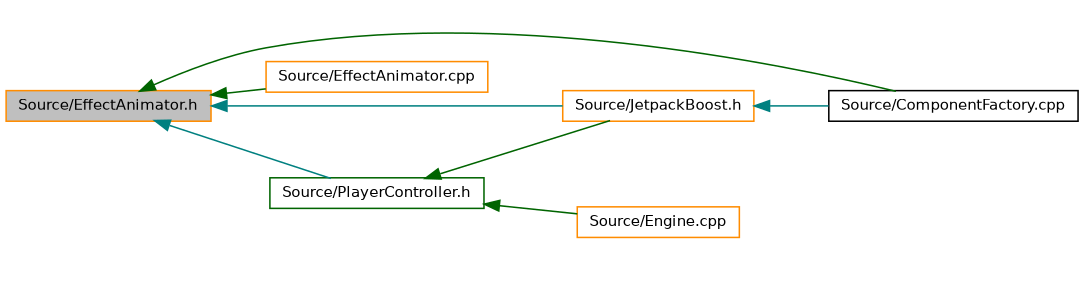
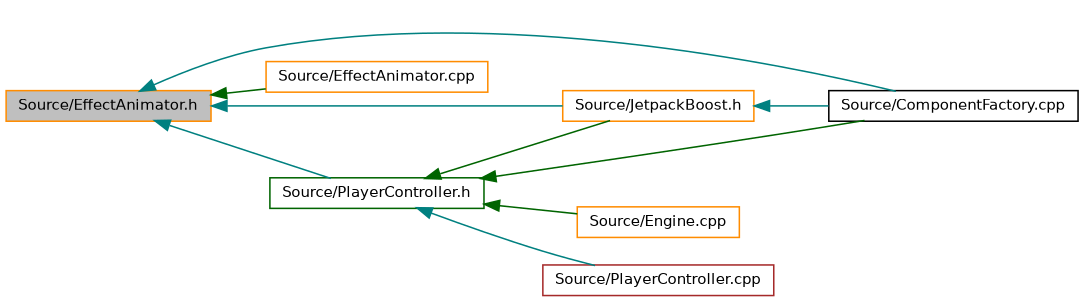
(524, 35) -> (524, 35)
none -> (680, 149)
none -> (658, 280)
